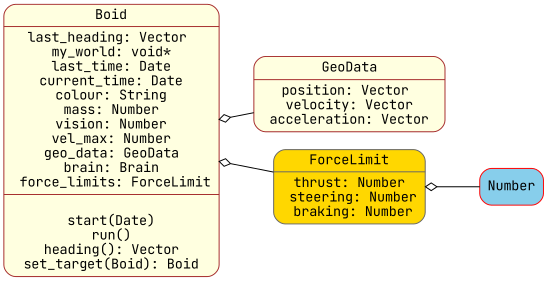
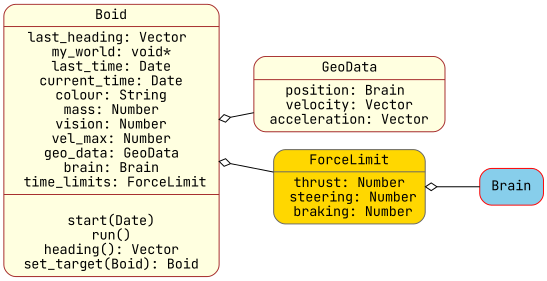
(349, 91) -> (349, 91)
(111, 182) -> (111, 182)
(512, 187) -> (512, 187)
